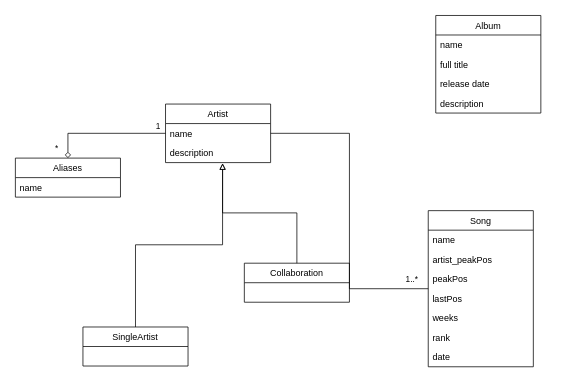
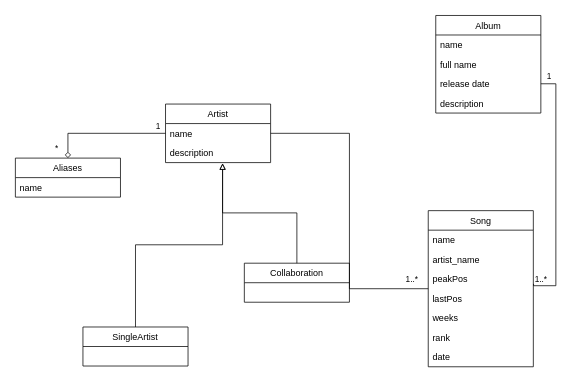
(459, 65) -> (459, 65)
none -> (555, 189)
(466, 260) -> (459, 260)
